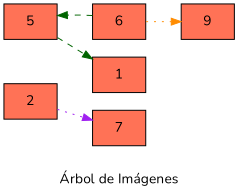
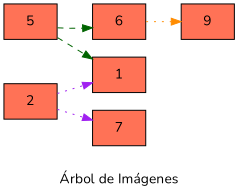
(80, 15) -> (70, 28)
none -> (70, 90)
